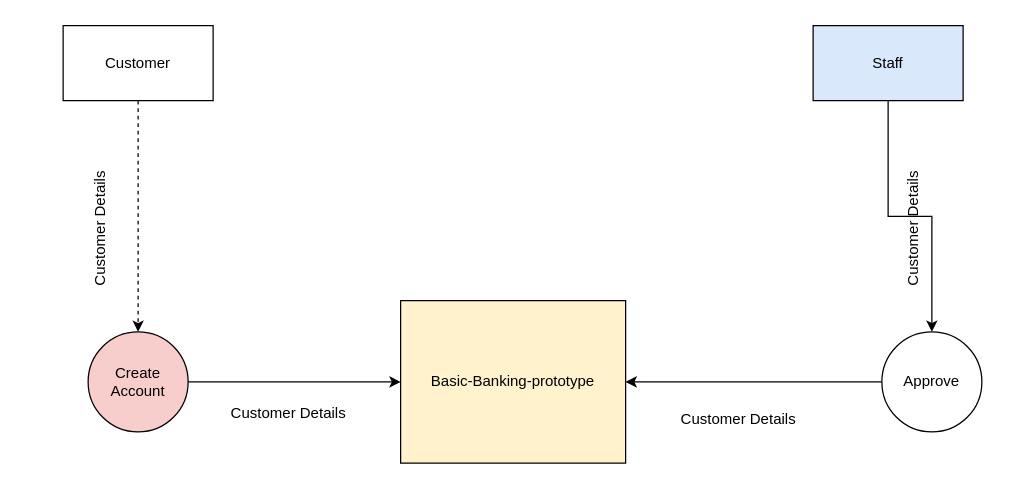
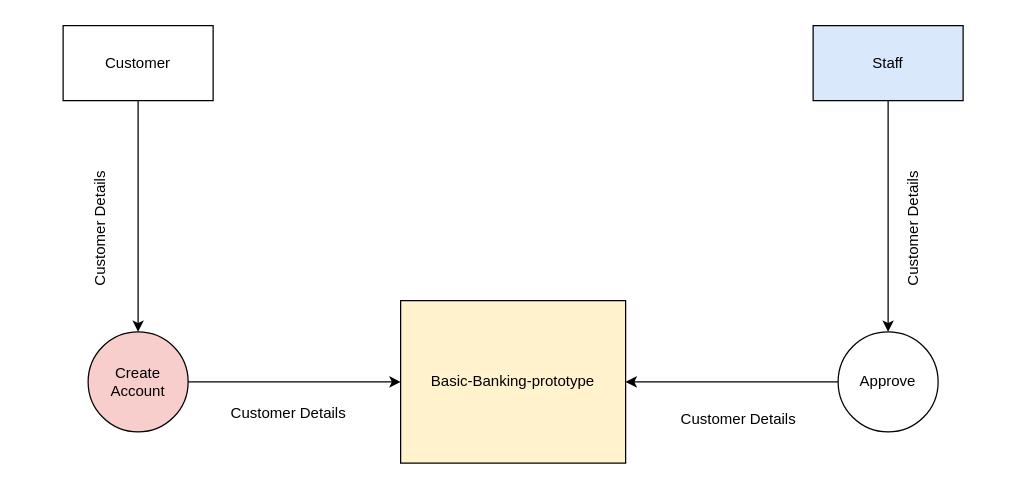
(138, 213) -> (138, 213)
(932, 382) -> (888, 382)
